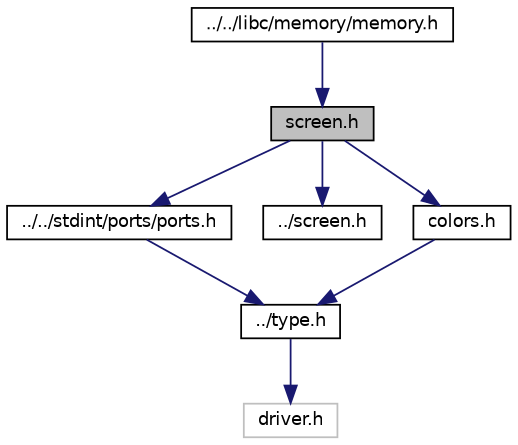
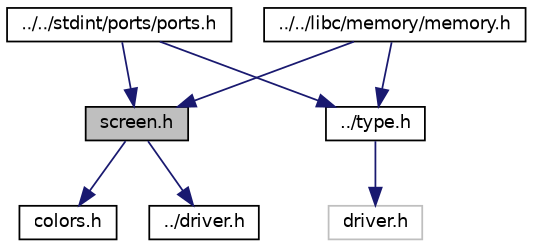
(229, 169) -> (126, 66)
(322, 223) -> (204, 223)
(384, 268) -> (387, 66)
